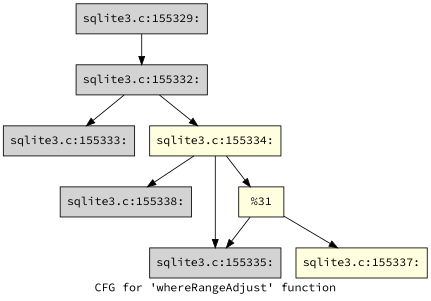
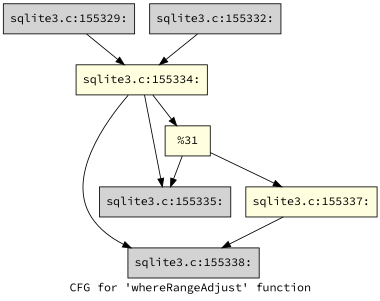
(142, 45) -> (102, 47)
(69, 141) -> none
none -> (256, 230)
